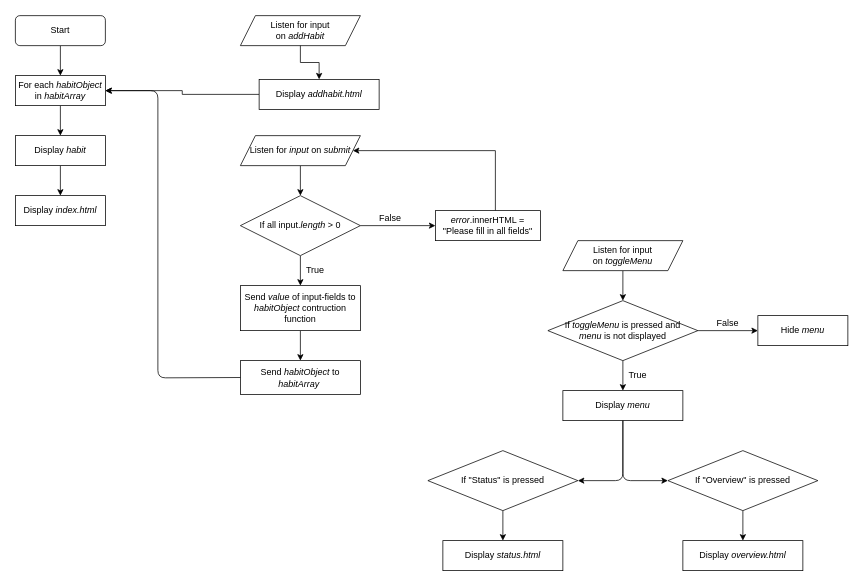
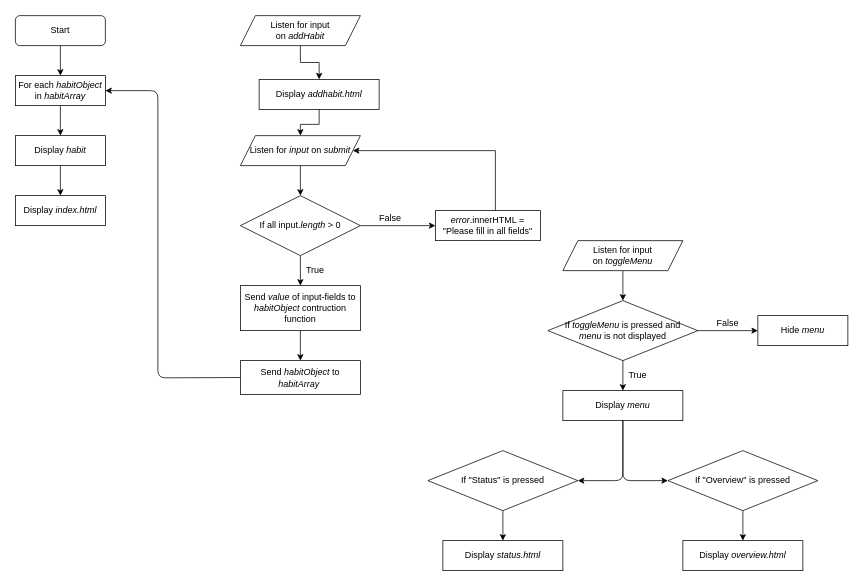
(207, 94) -> (308, 124)
